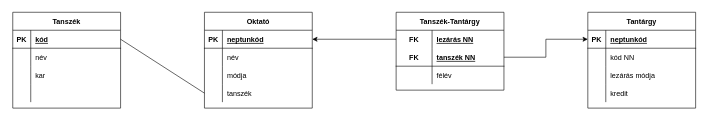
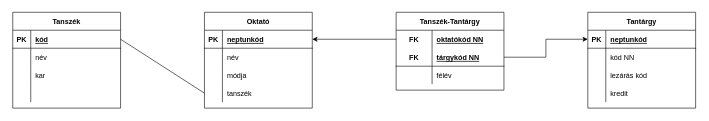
(455, 40) -> (460, 40)
(456, 58) -> (458, 58)
(635, 76) -> (631, 76)
